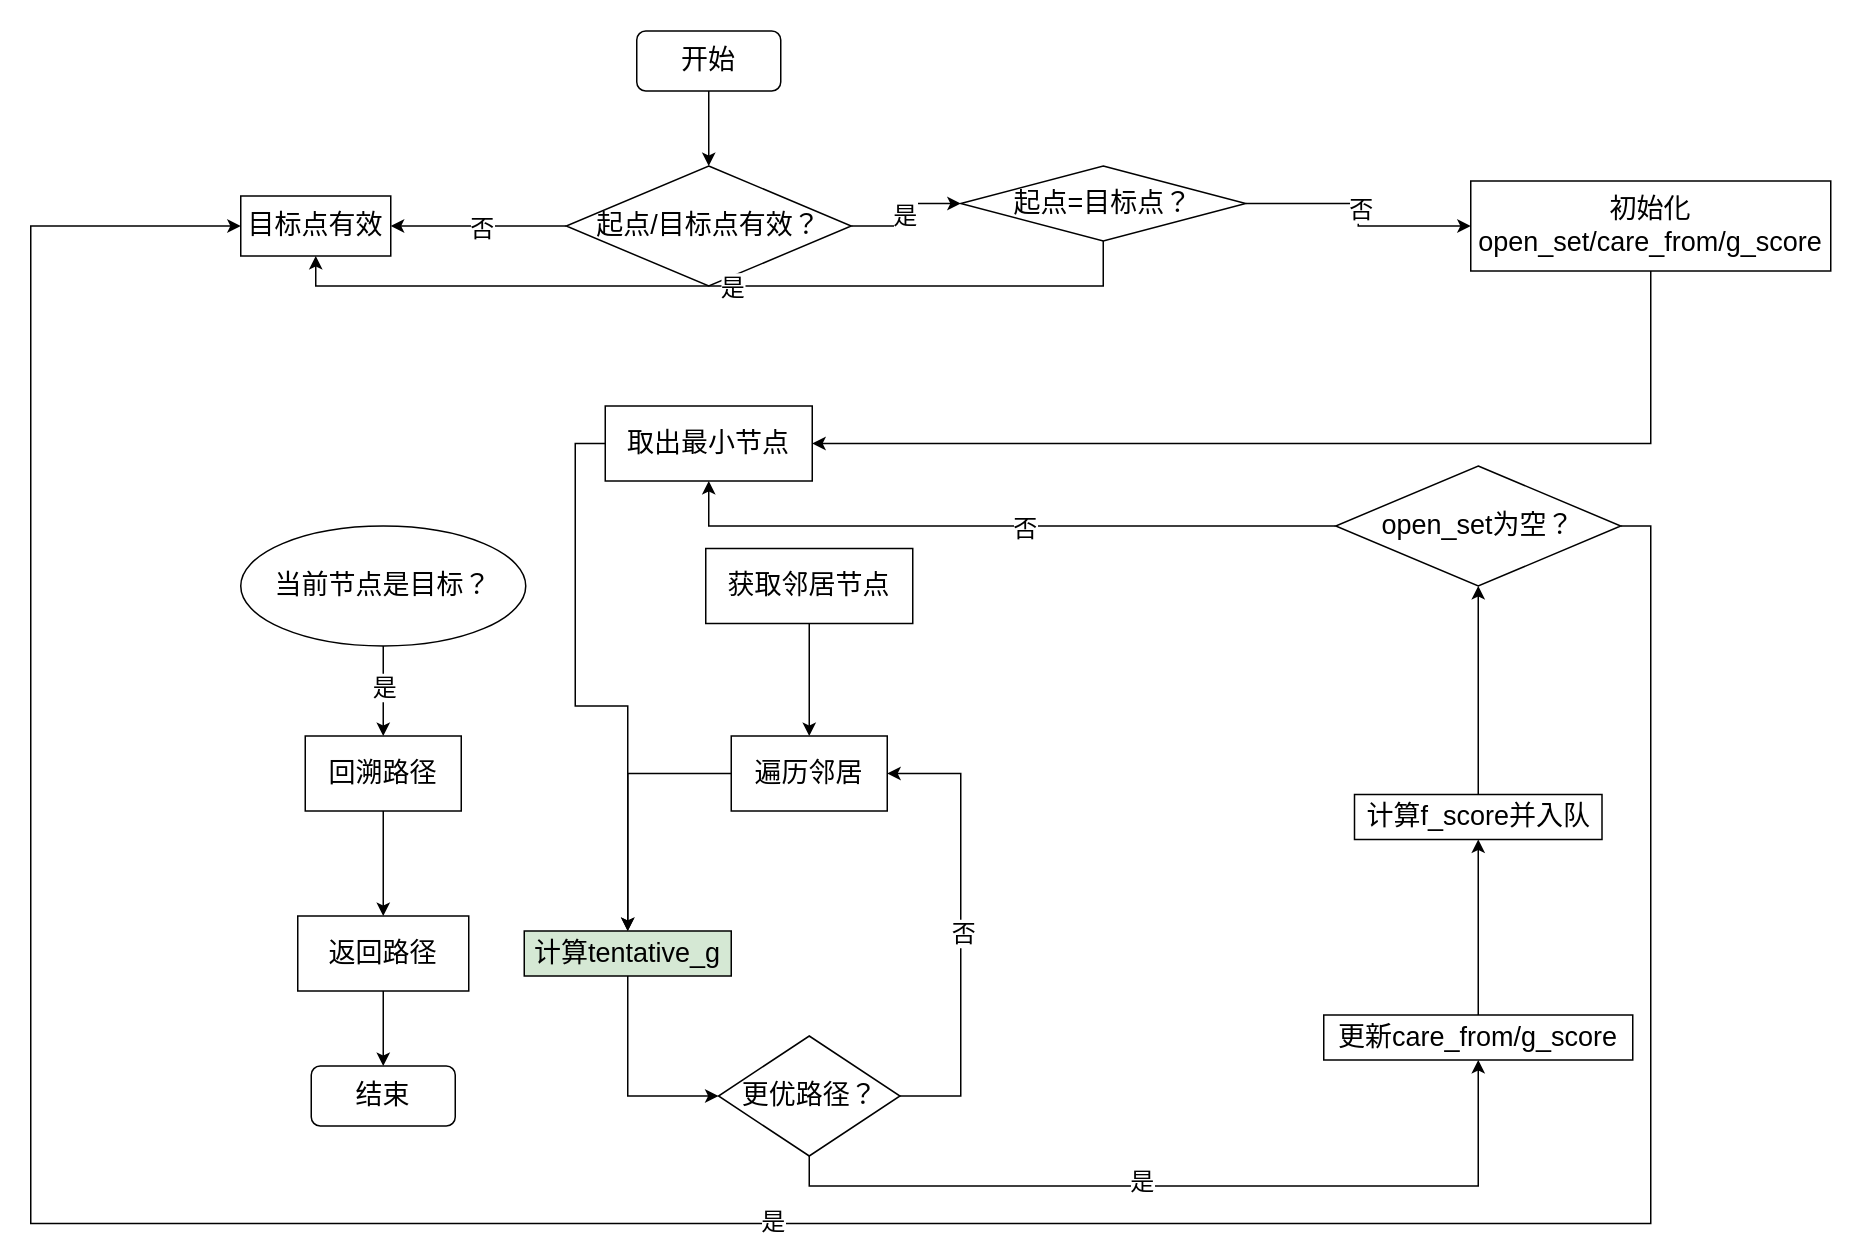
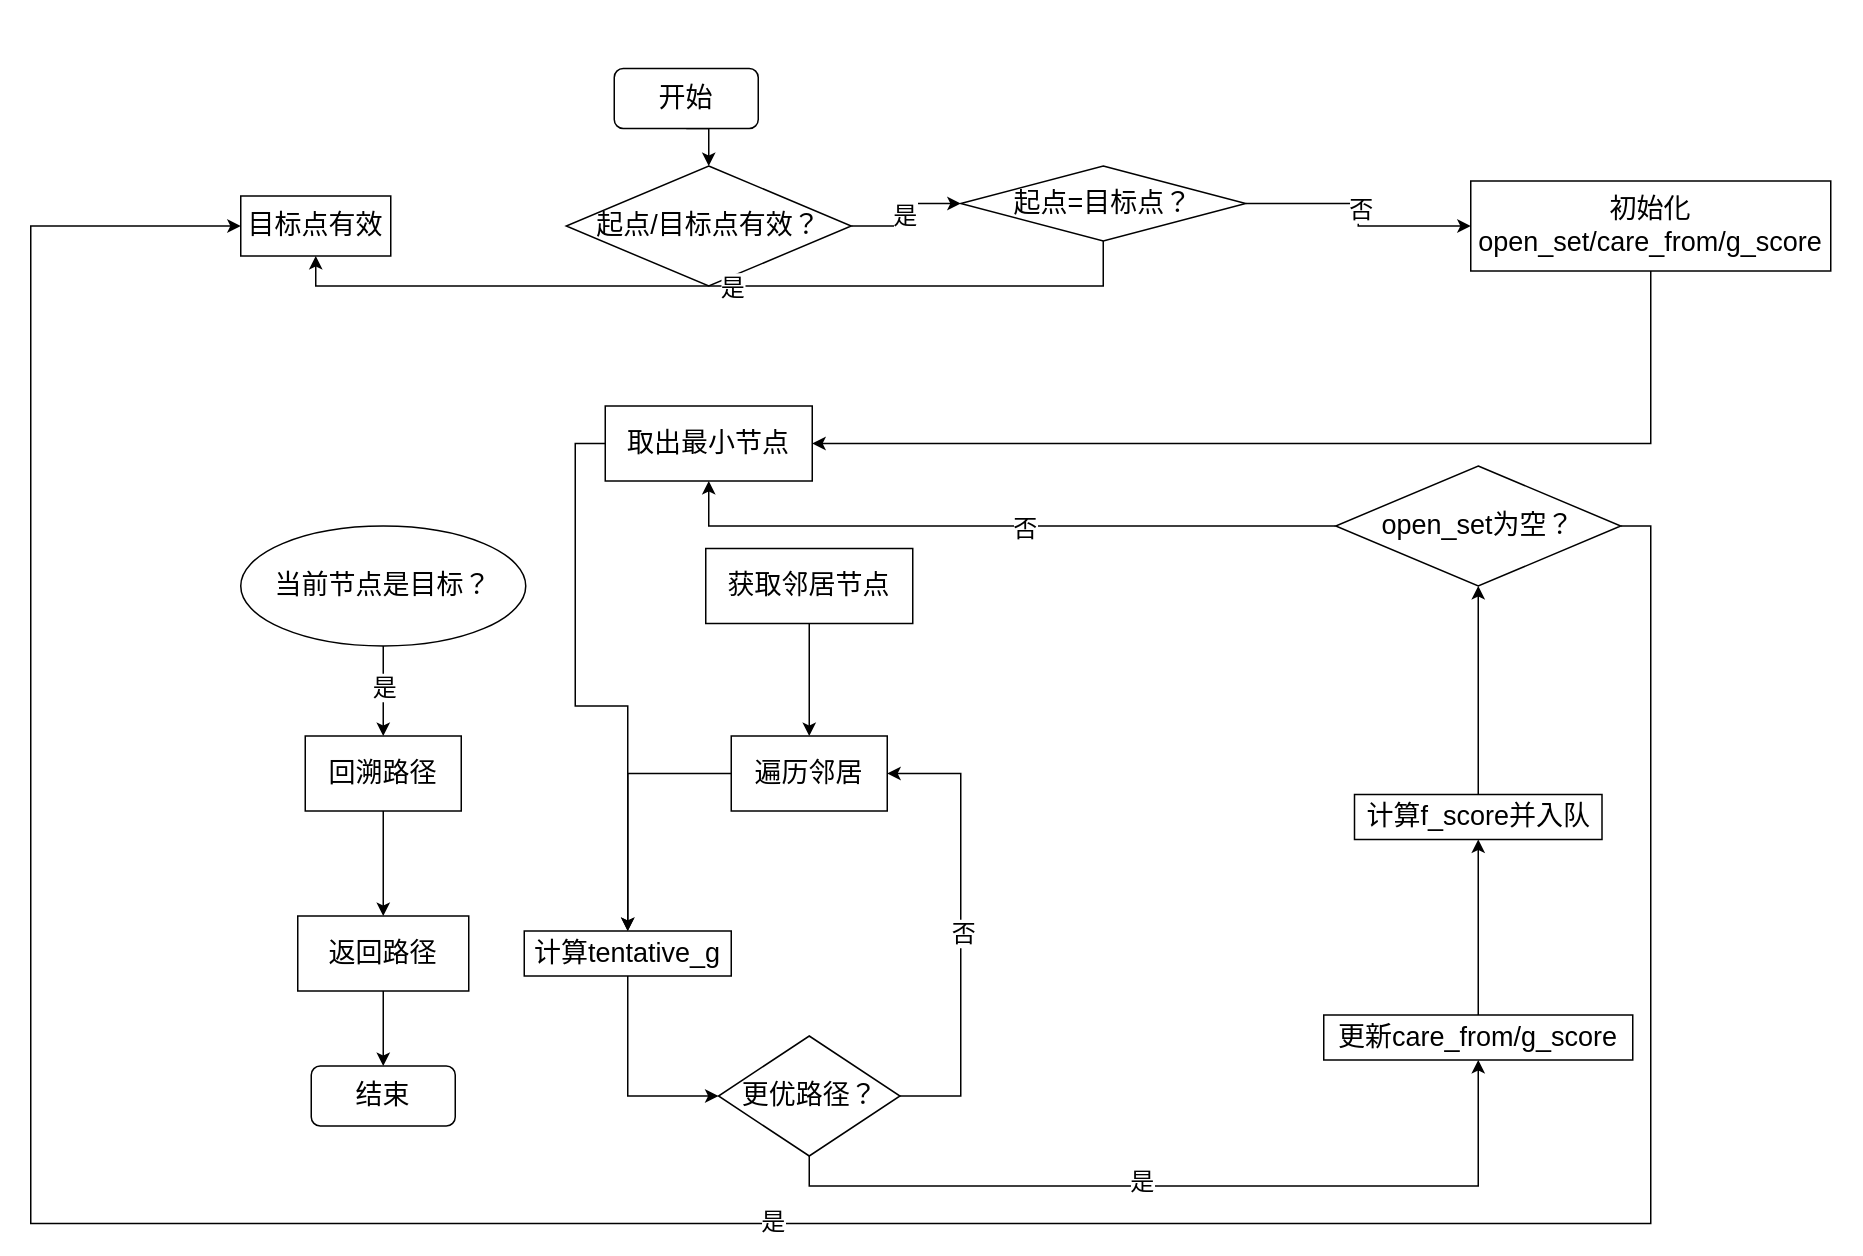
(709, 61) -> (686, 98)
(484, 226) -> none
(628, 953) -> (628, 953)
